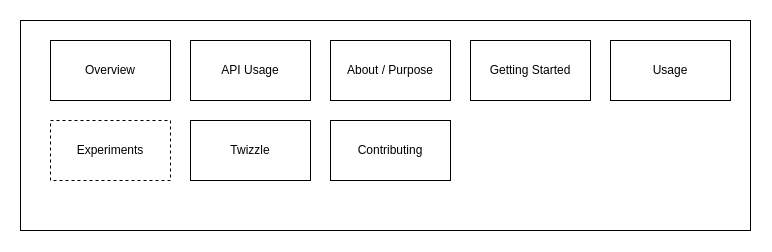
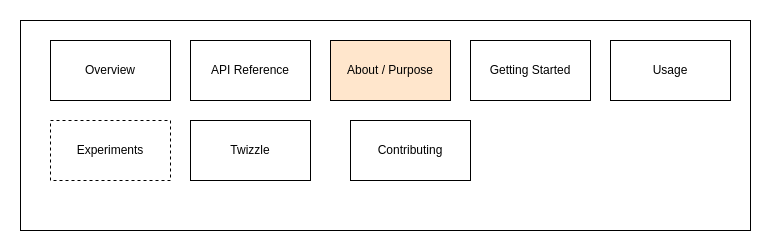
(251, 71) -> (251, 71)
(391, 71) -> (391, 71)
(391, 151) -> (411, 151)
